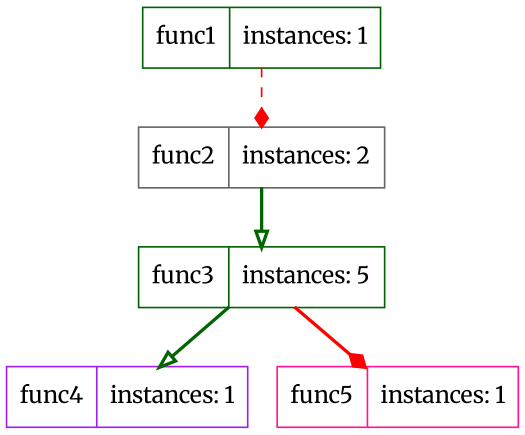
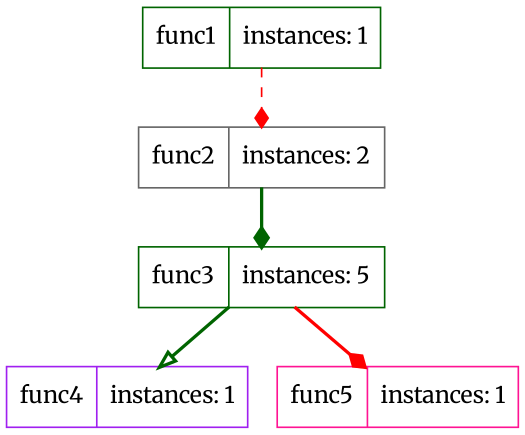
(262, 209) -> (262, 209)
